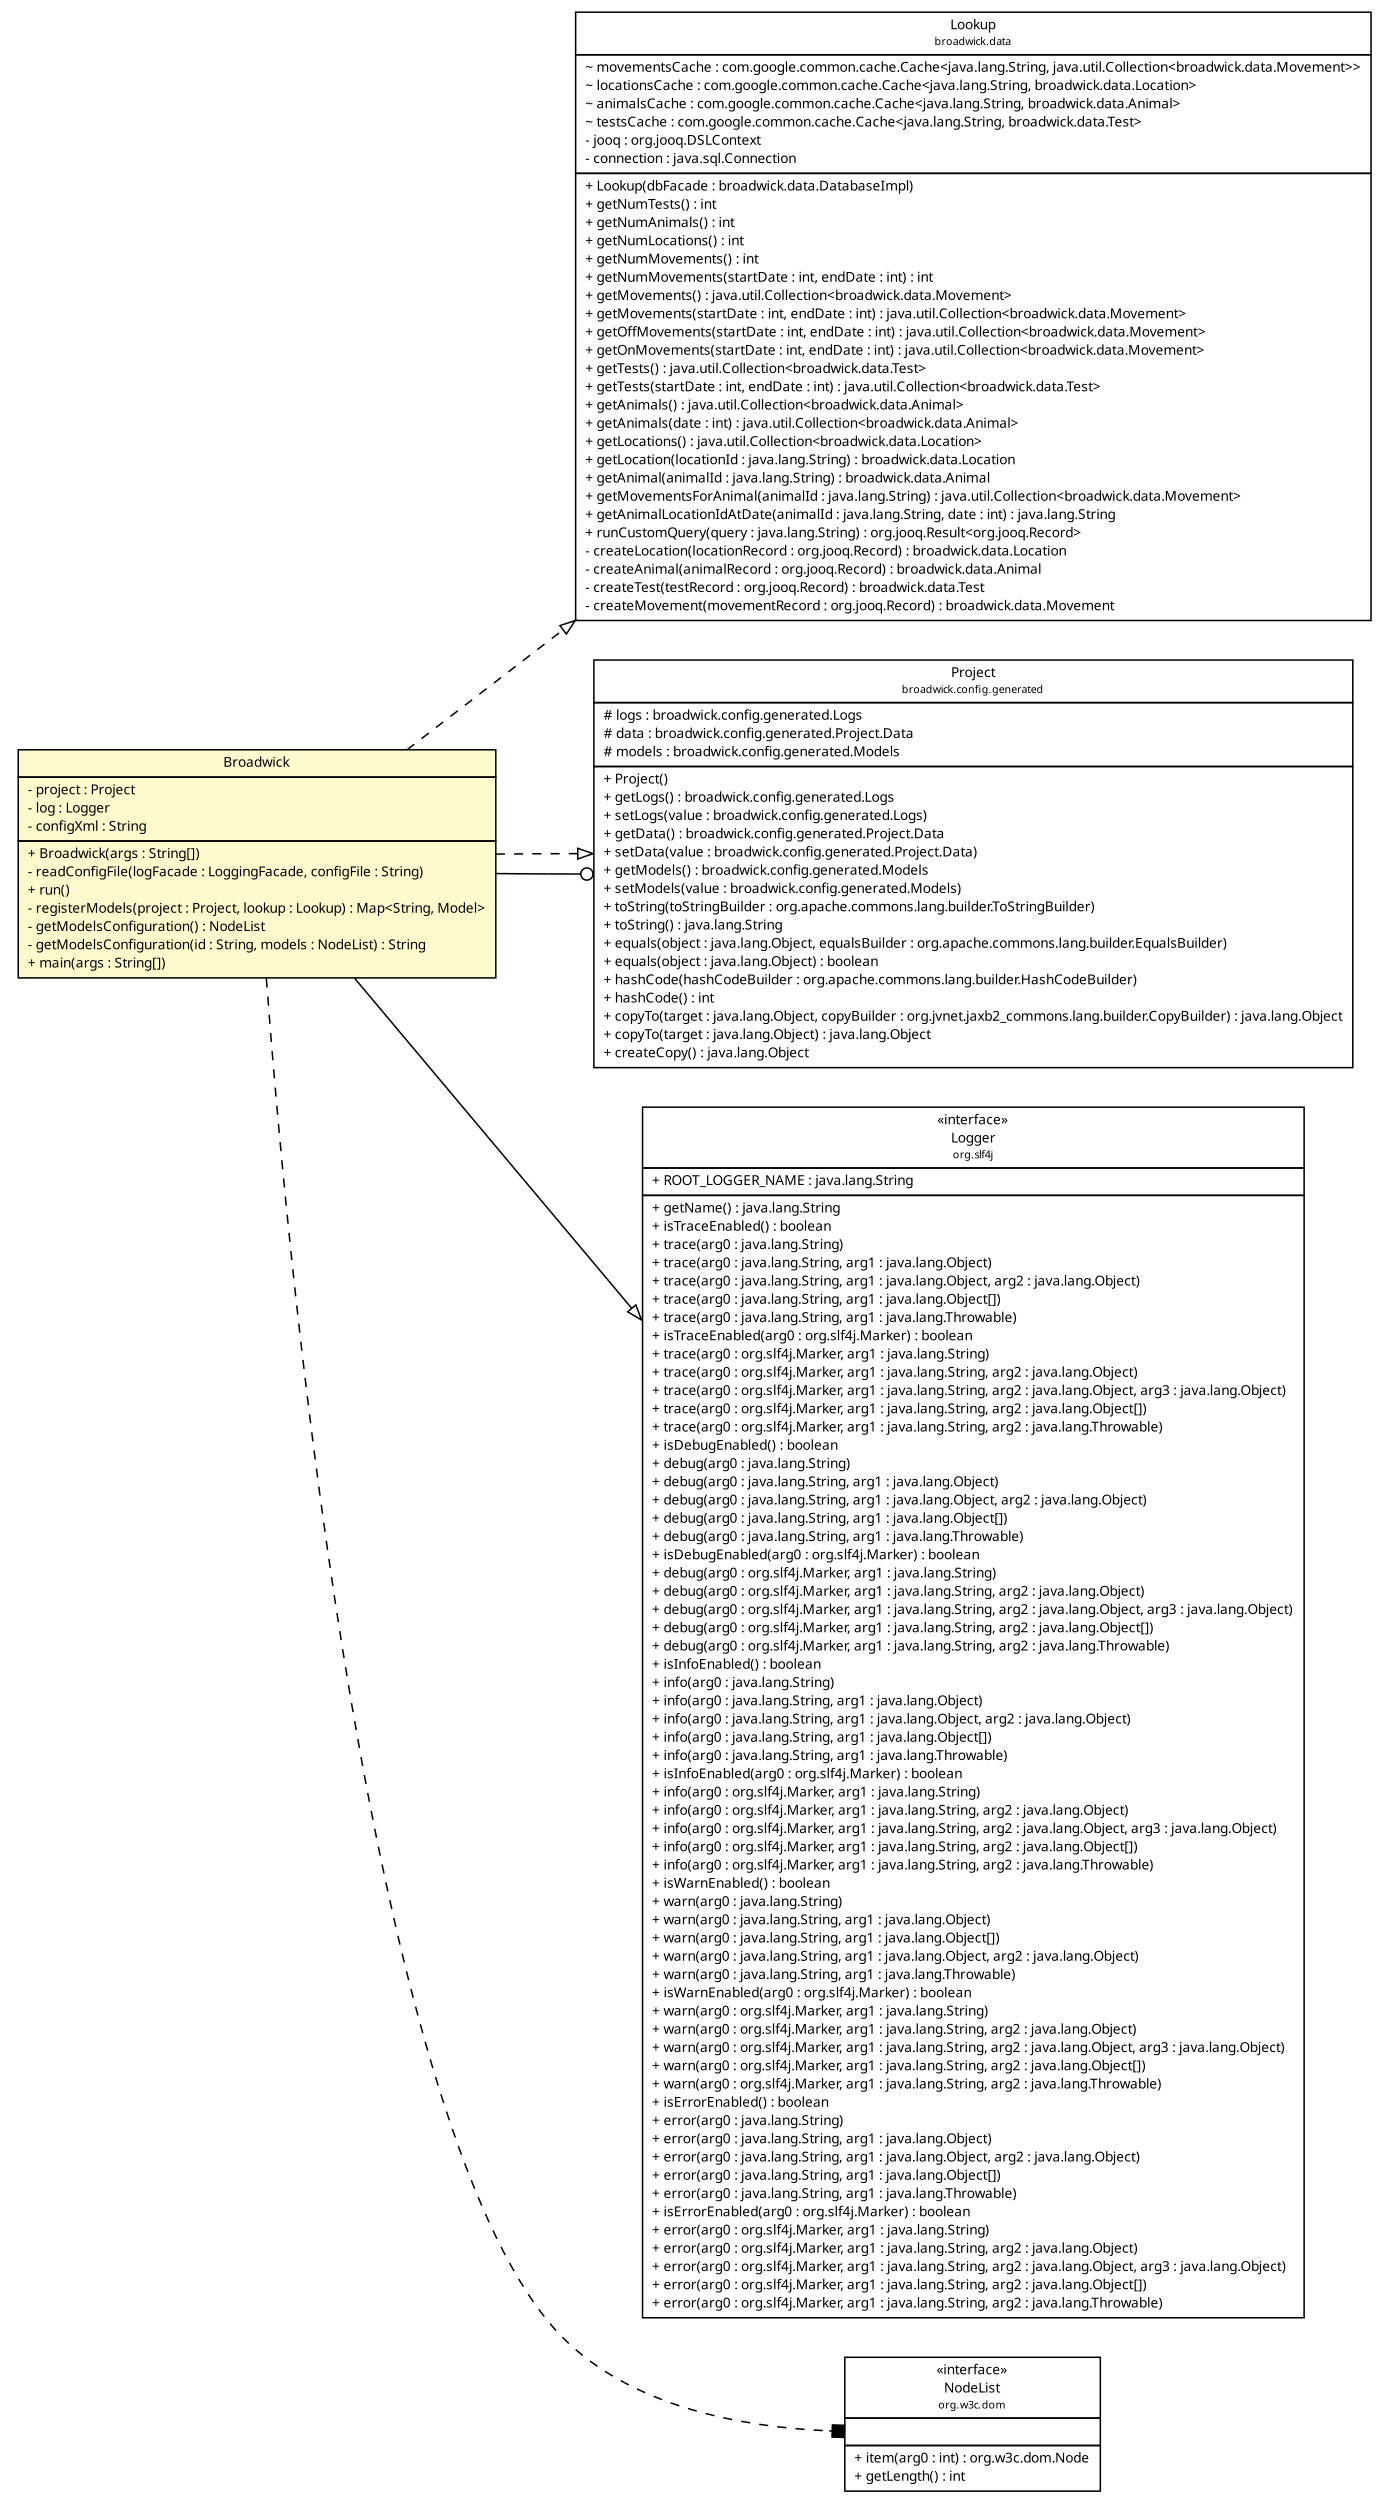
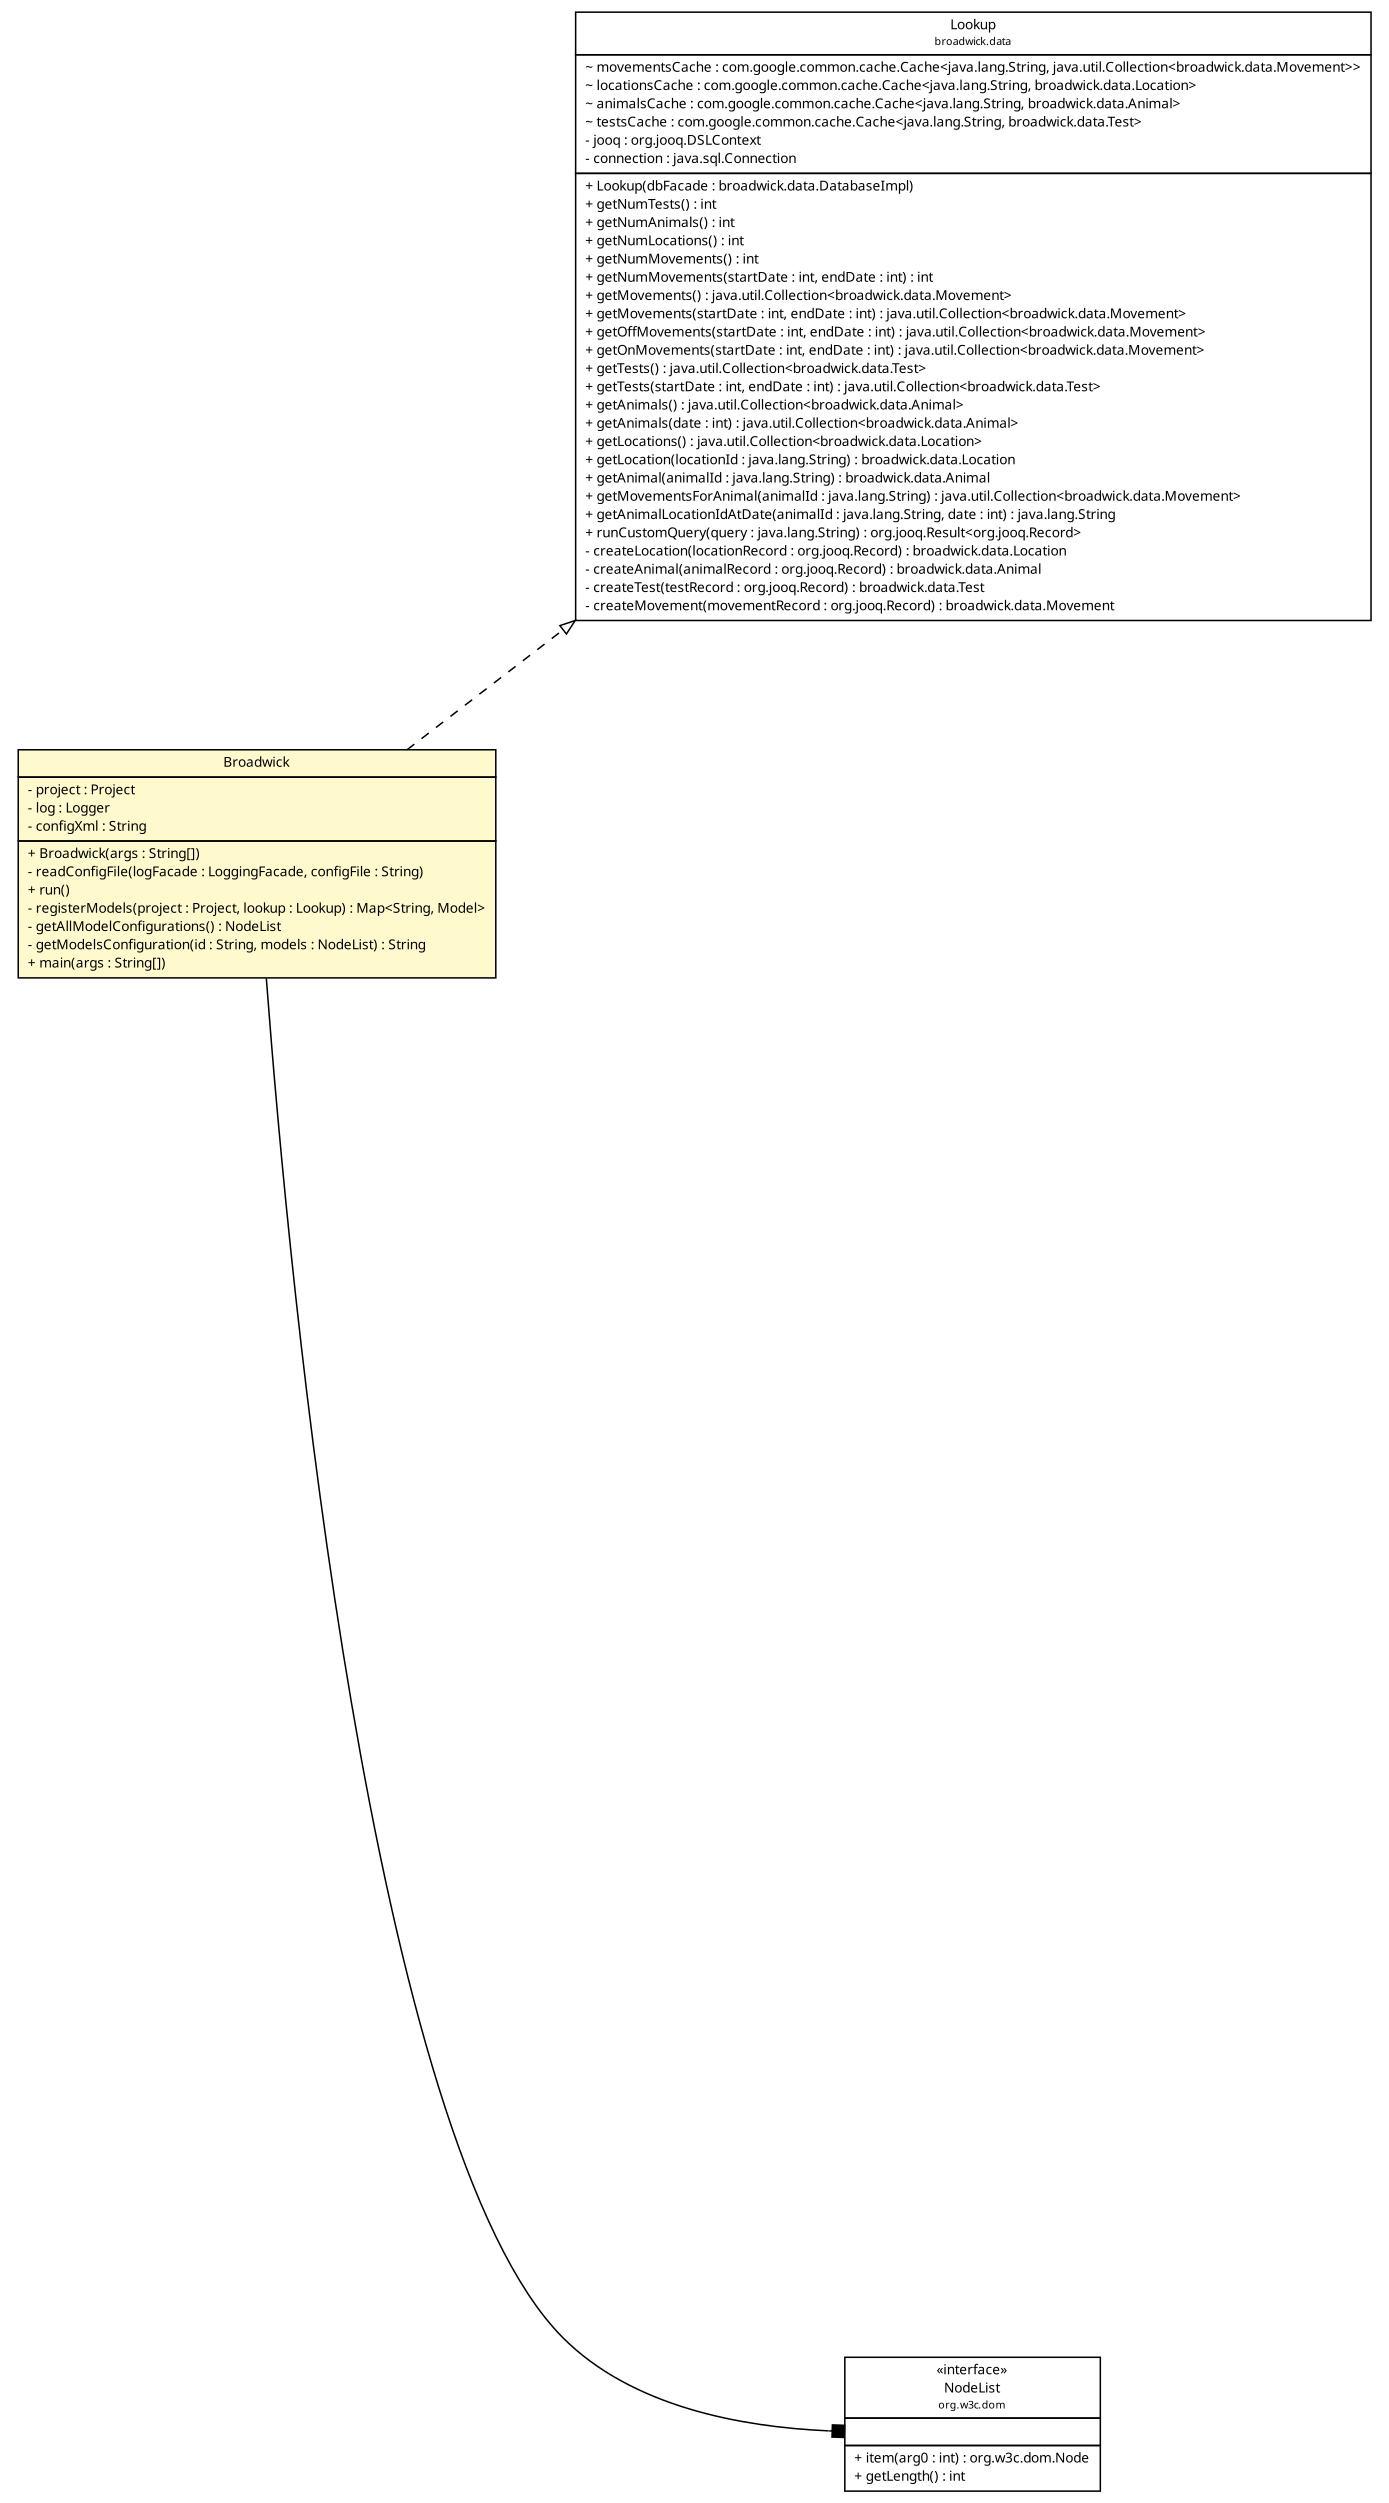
(973, 864) -> none
(147, 927) -> (155, 927)
(973, 1712) -> none
(374, 1818) -> (374, 1818)
